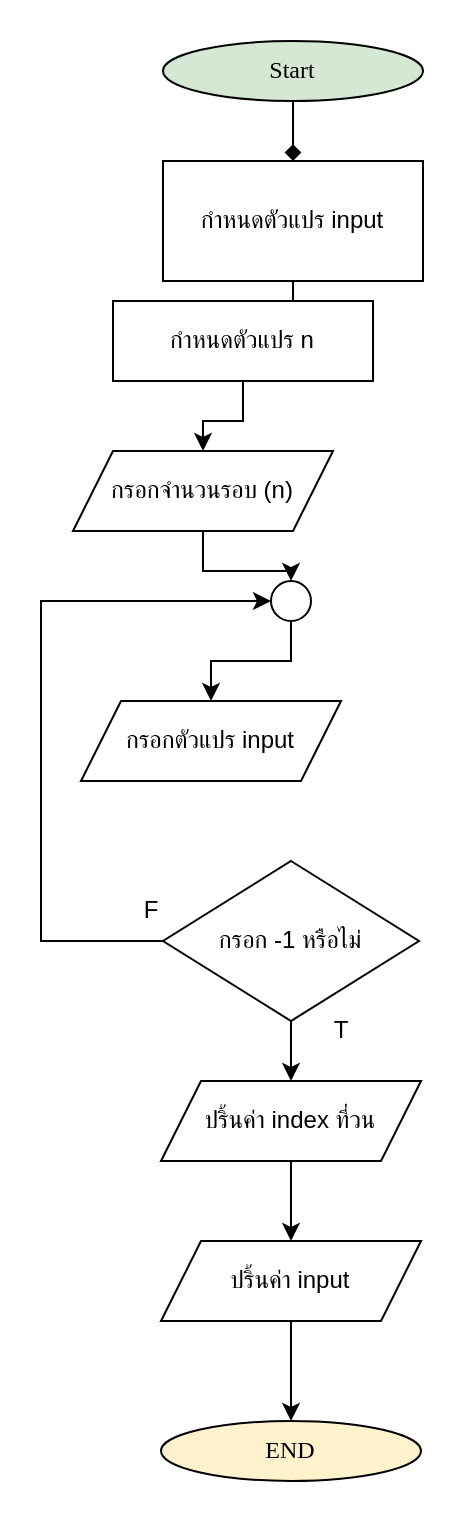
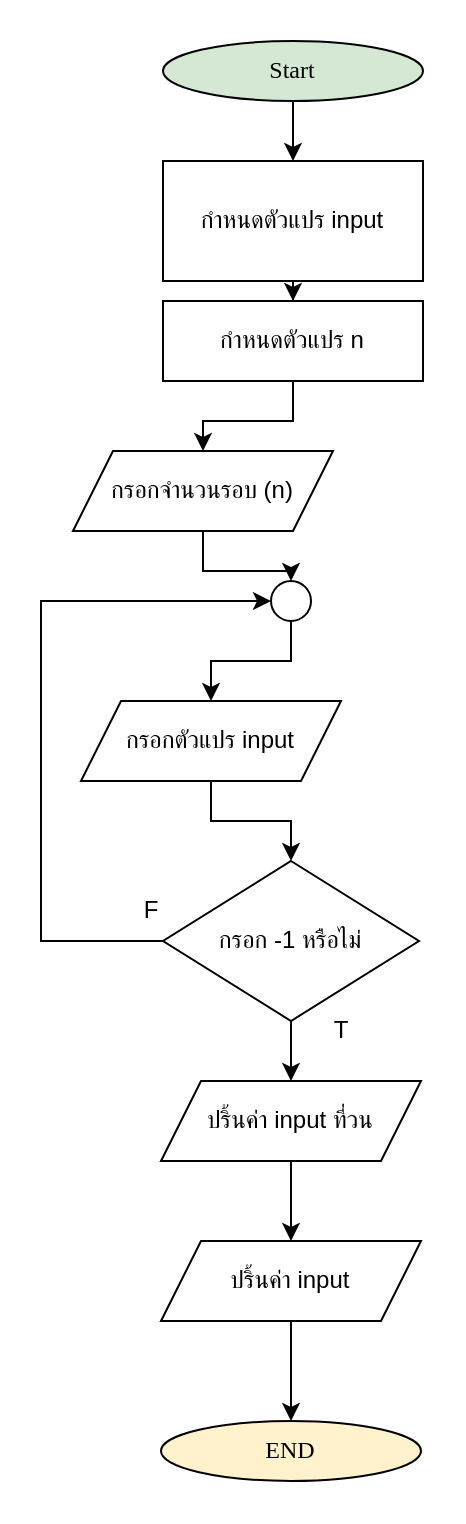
(293, 145) -> (293, 146)
(243, 341) -> (293, 341)
none -> (244, 821)
(291, 1121) -> (291, 1121)
